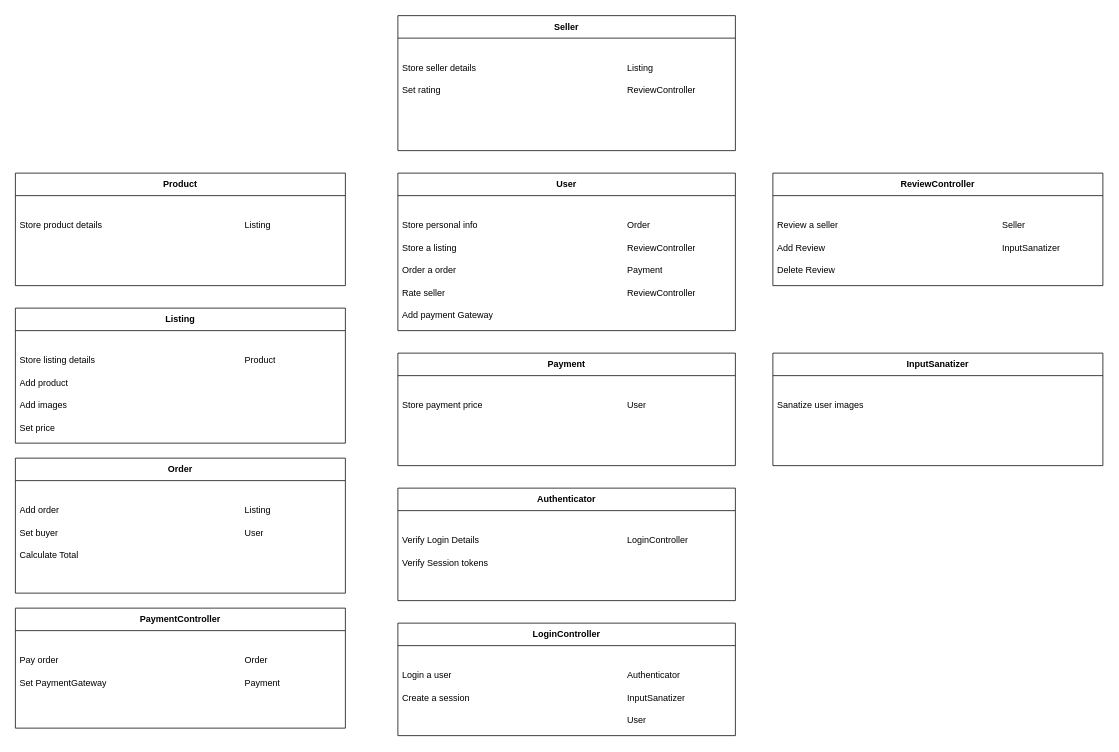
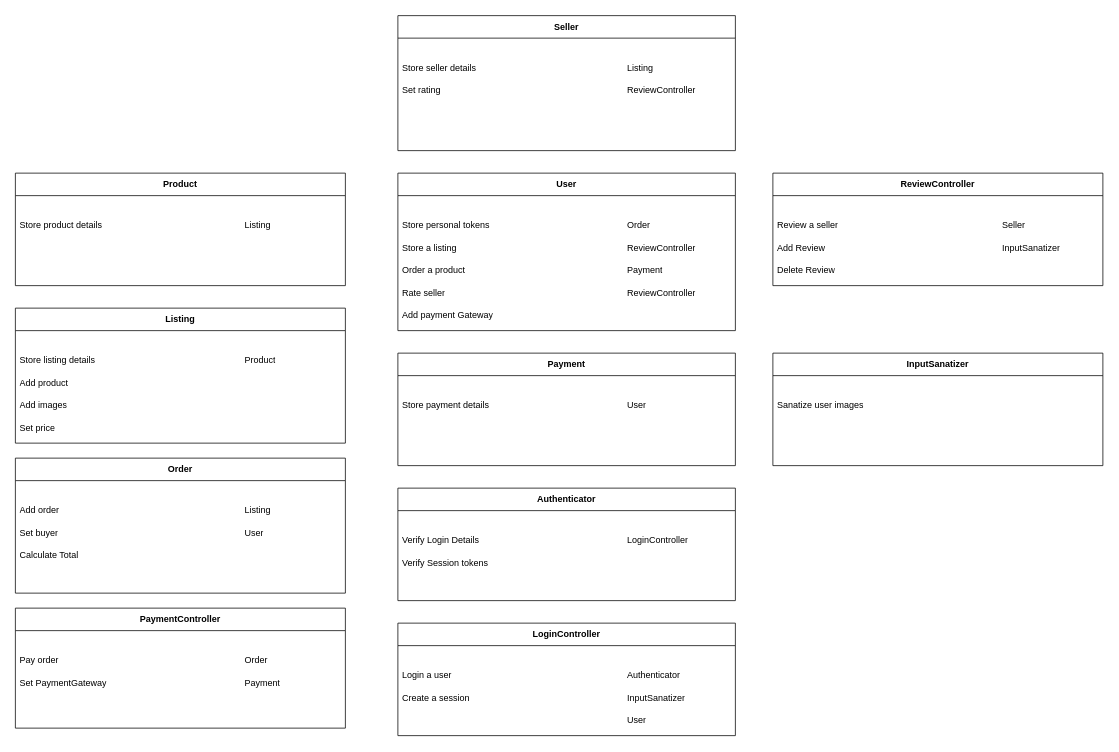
(446, 226) -> (452, 226)
(433, 271) -> (438, 271)
(447, 406) -> (451, 406)
